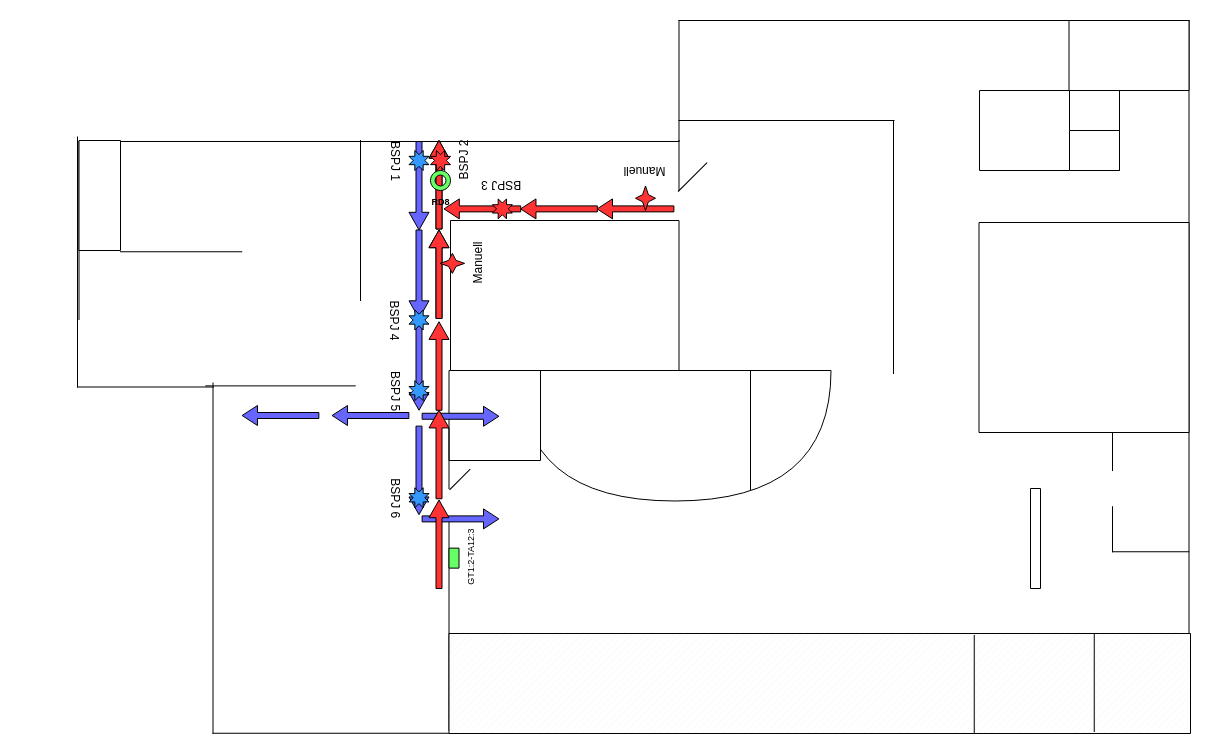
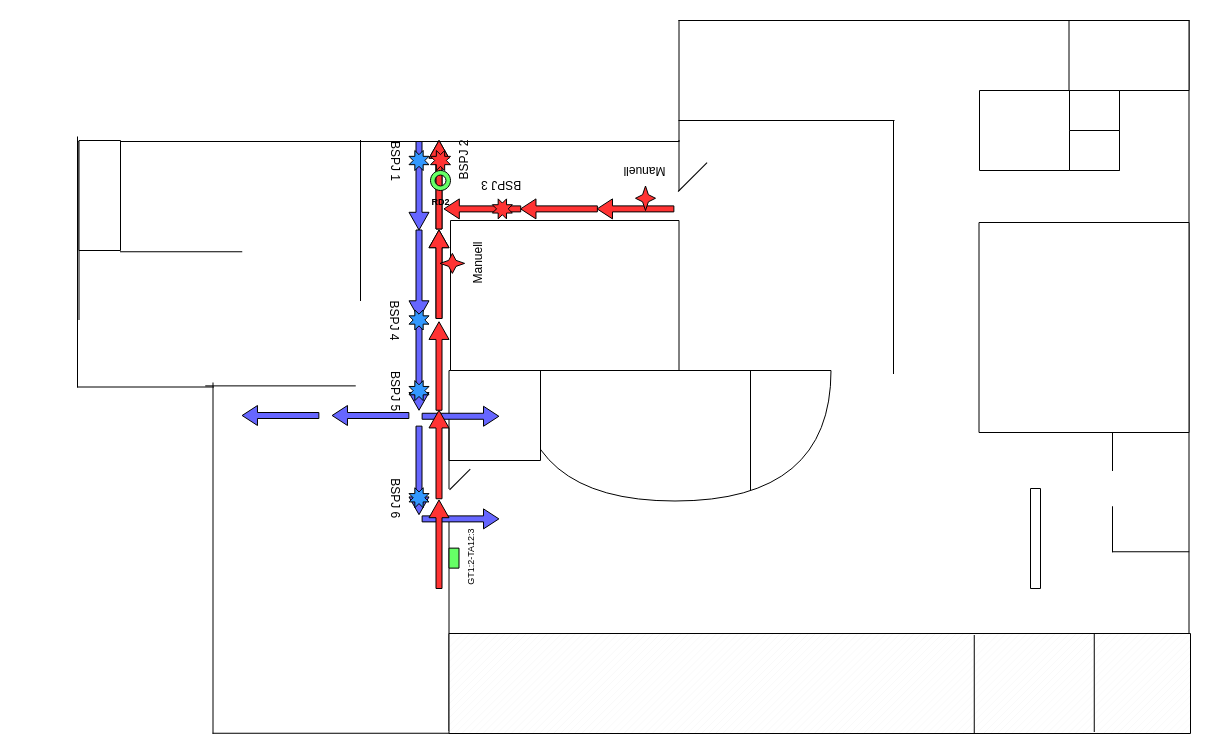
(441, 203) -> (441, 203)
